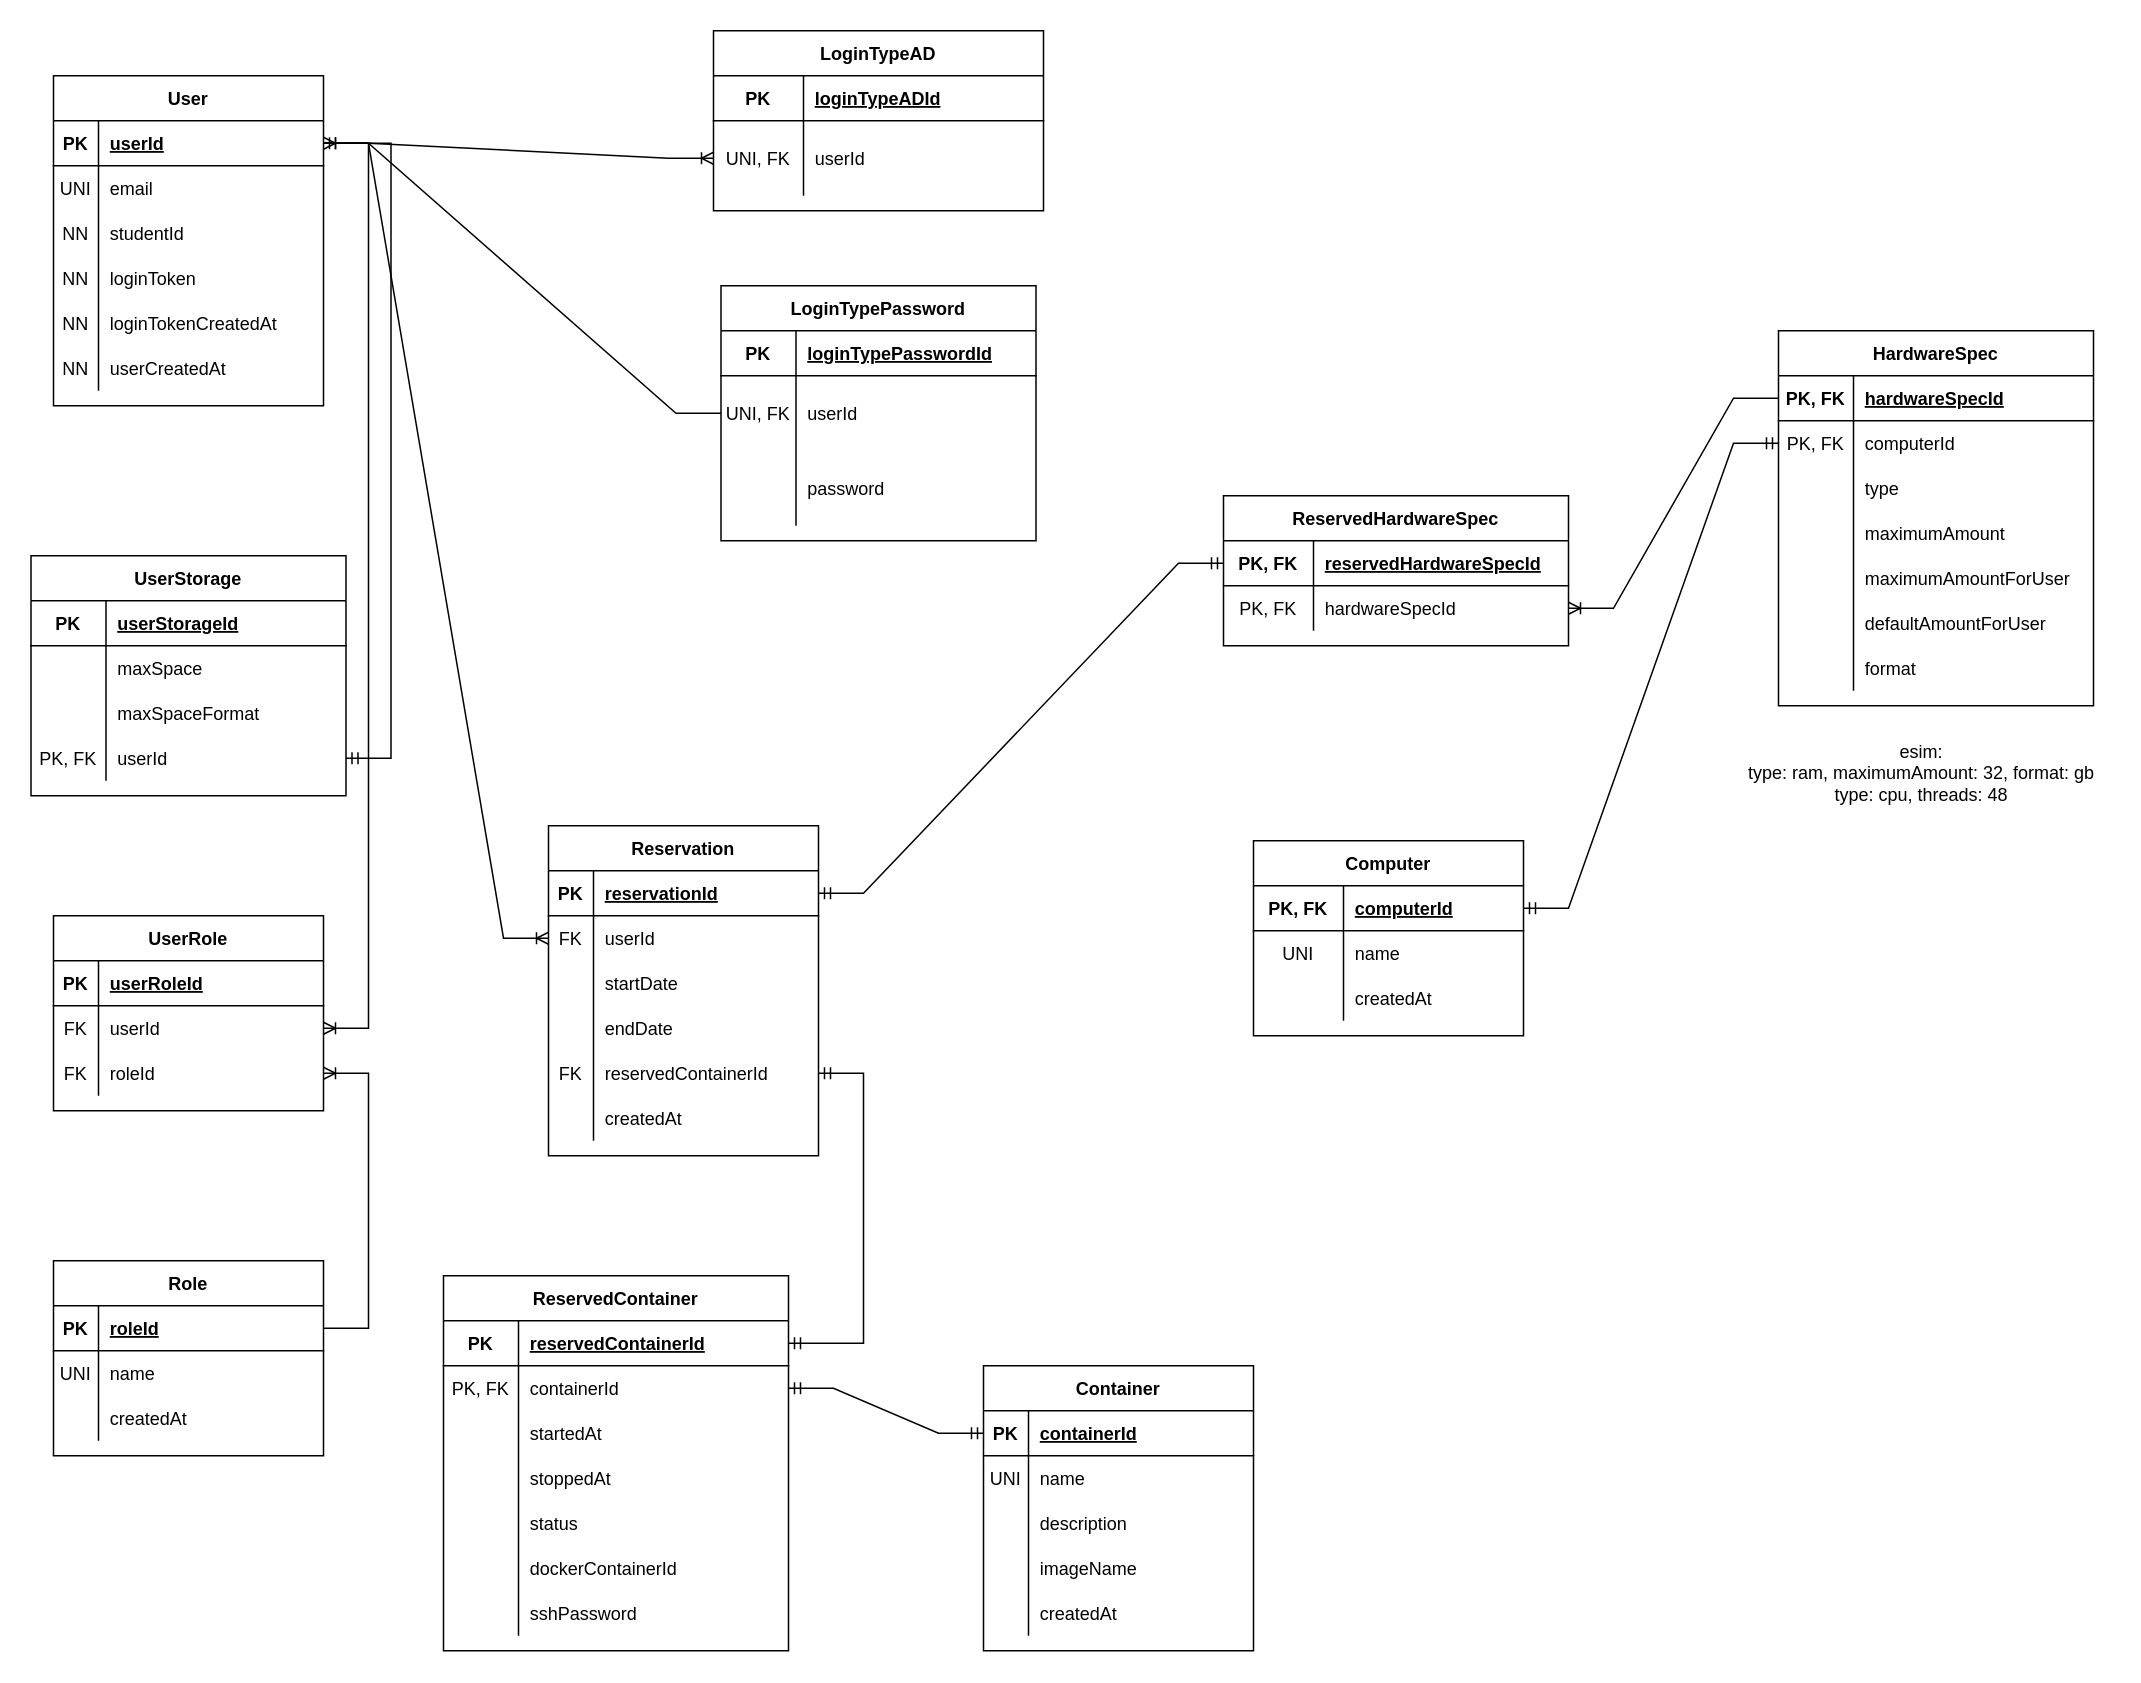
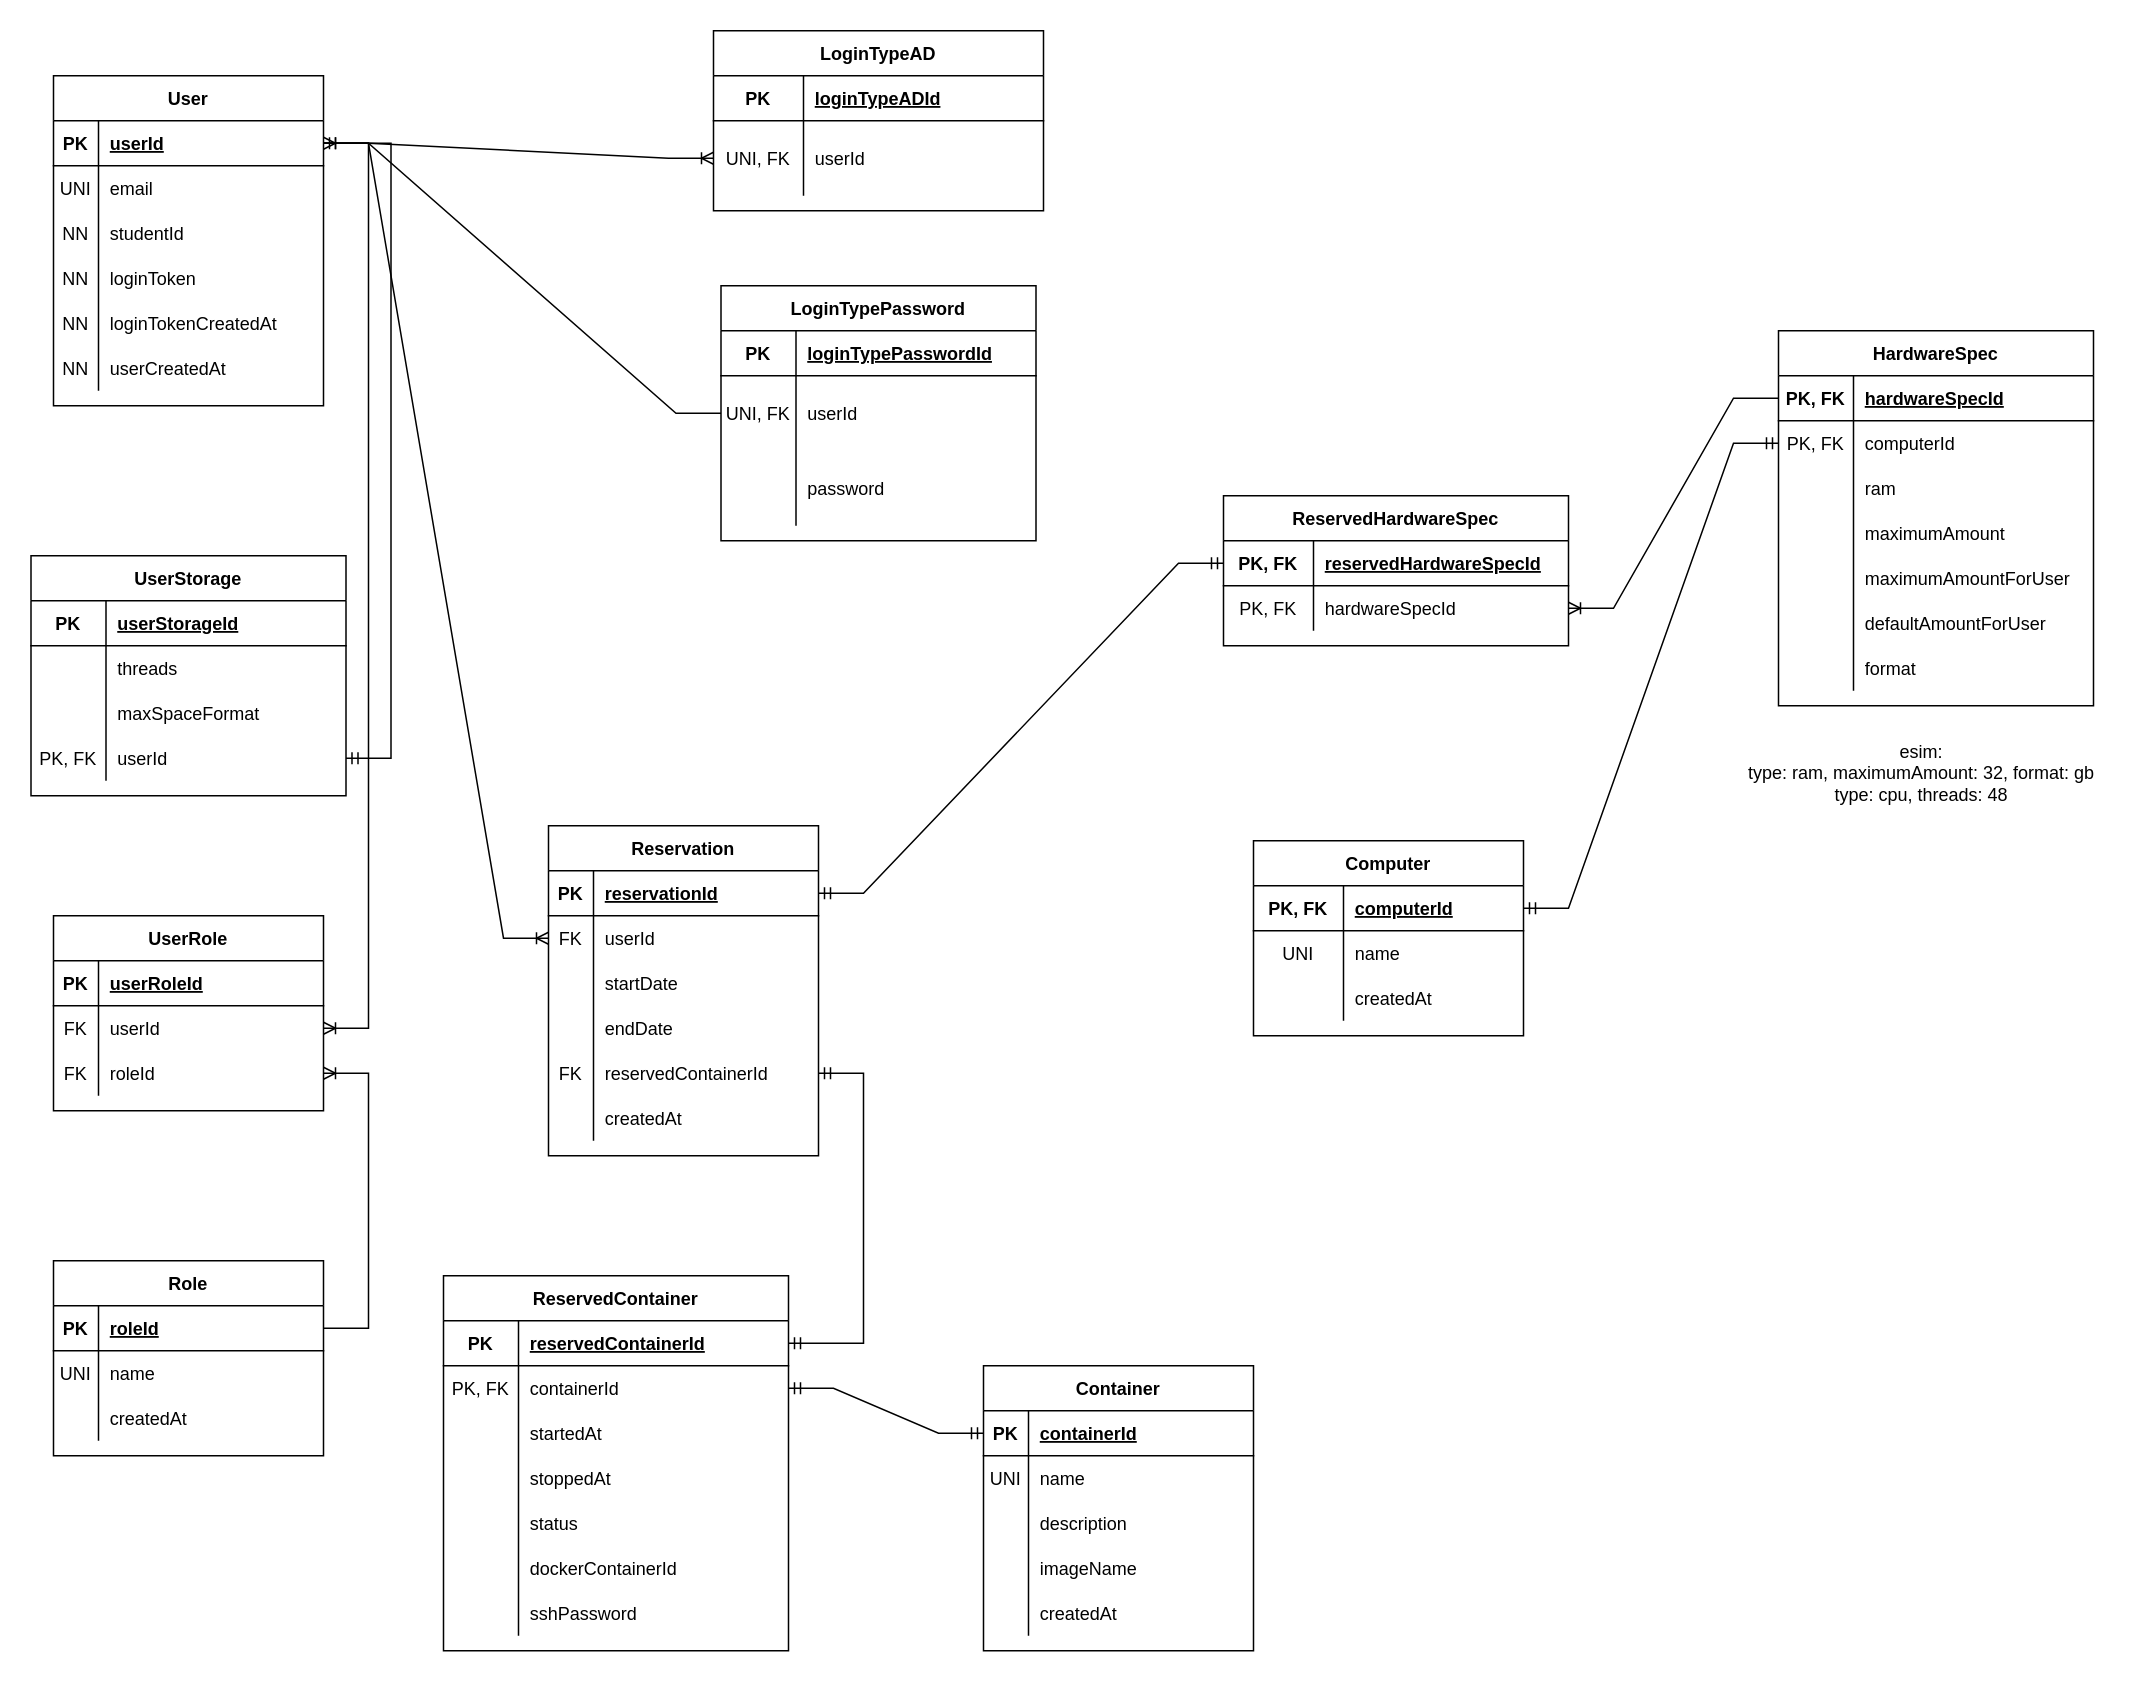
(1885, 489) -> (1880, 489)
(157, 669) -> (152, 669)
